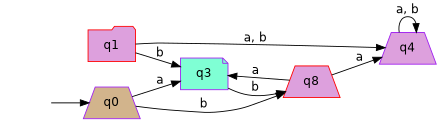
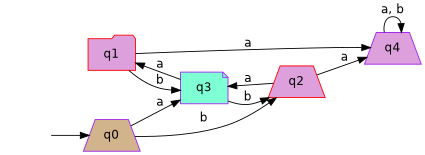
(256, 38) -> (248, 44)
none -> (162, 73)
(312, 82) -> (297, 82)
